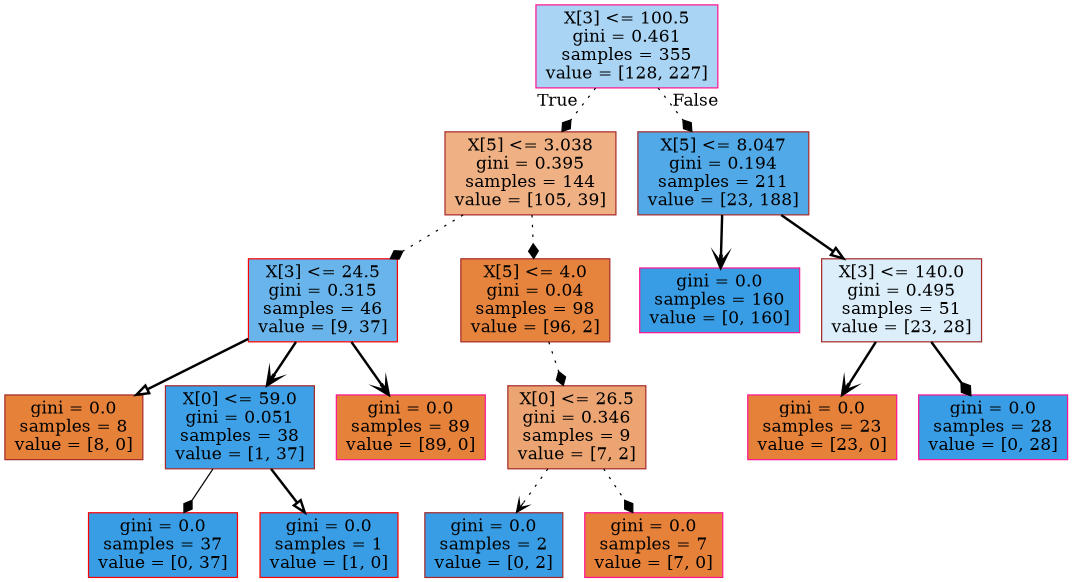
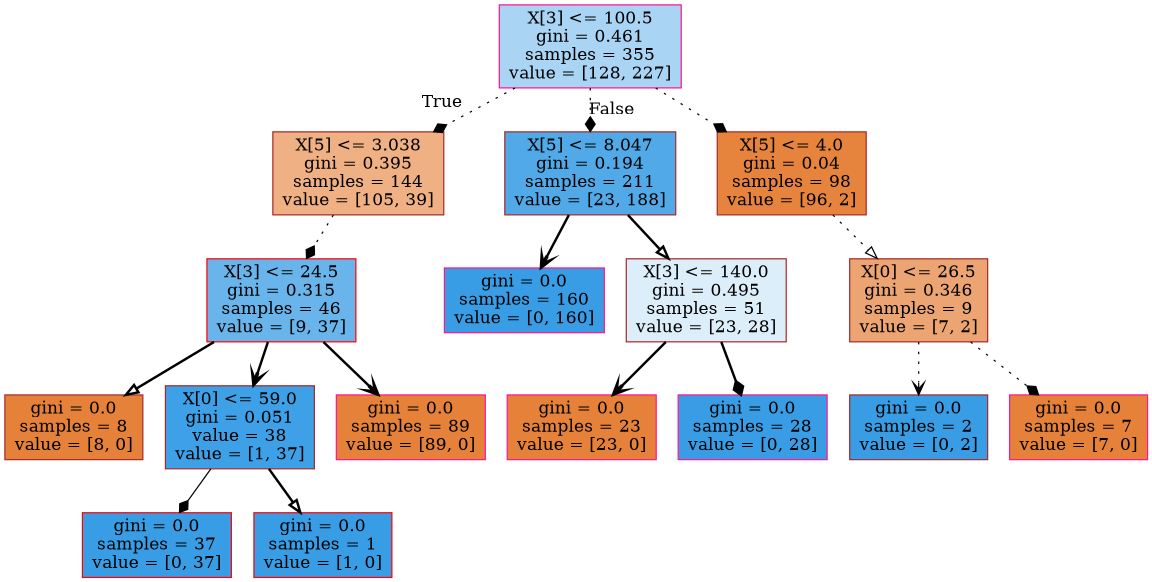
(533, 229) -> (684, 106)
(554, 357) -> (851, 232)
(240, 427) -> (240, 427)
